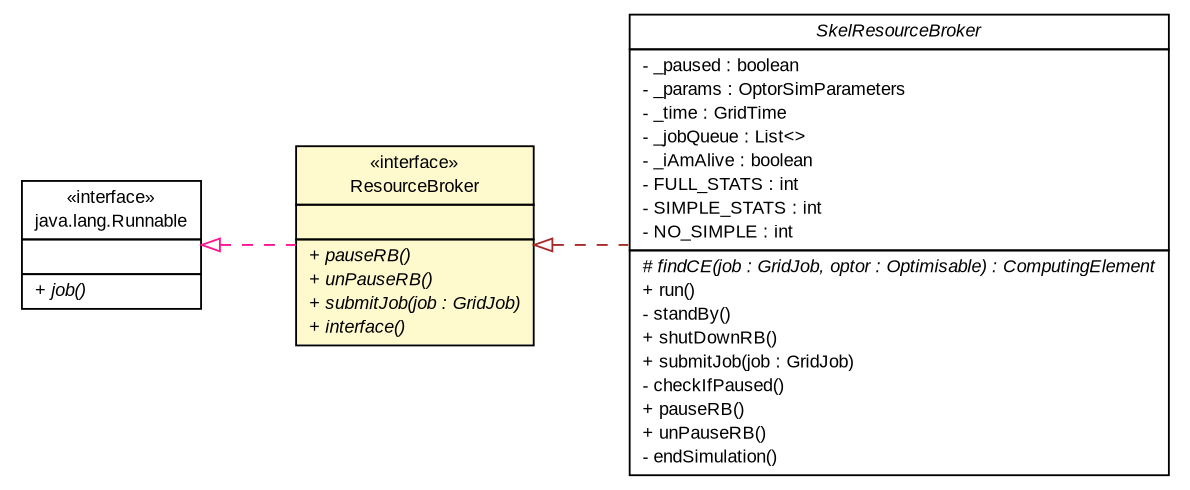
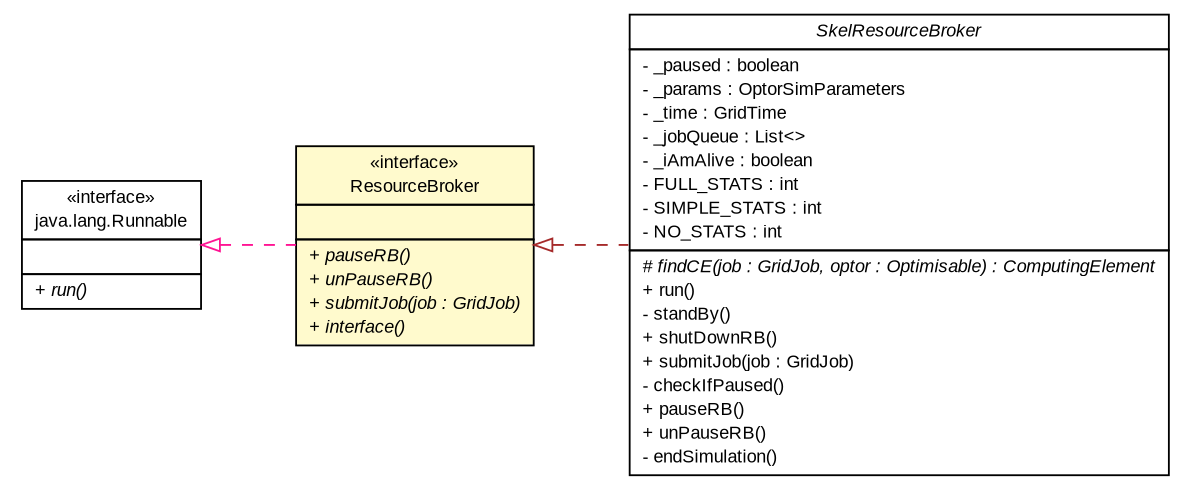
(718, 232) -> (713, 232)
(60, 291) -> (61, 291)
